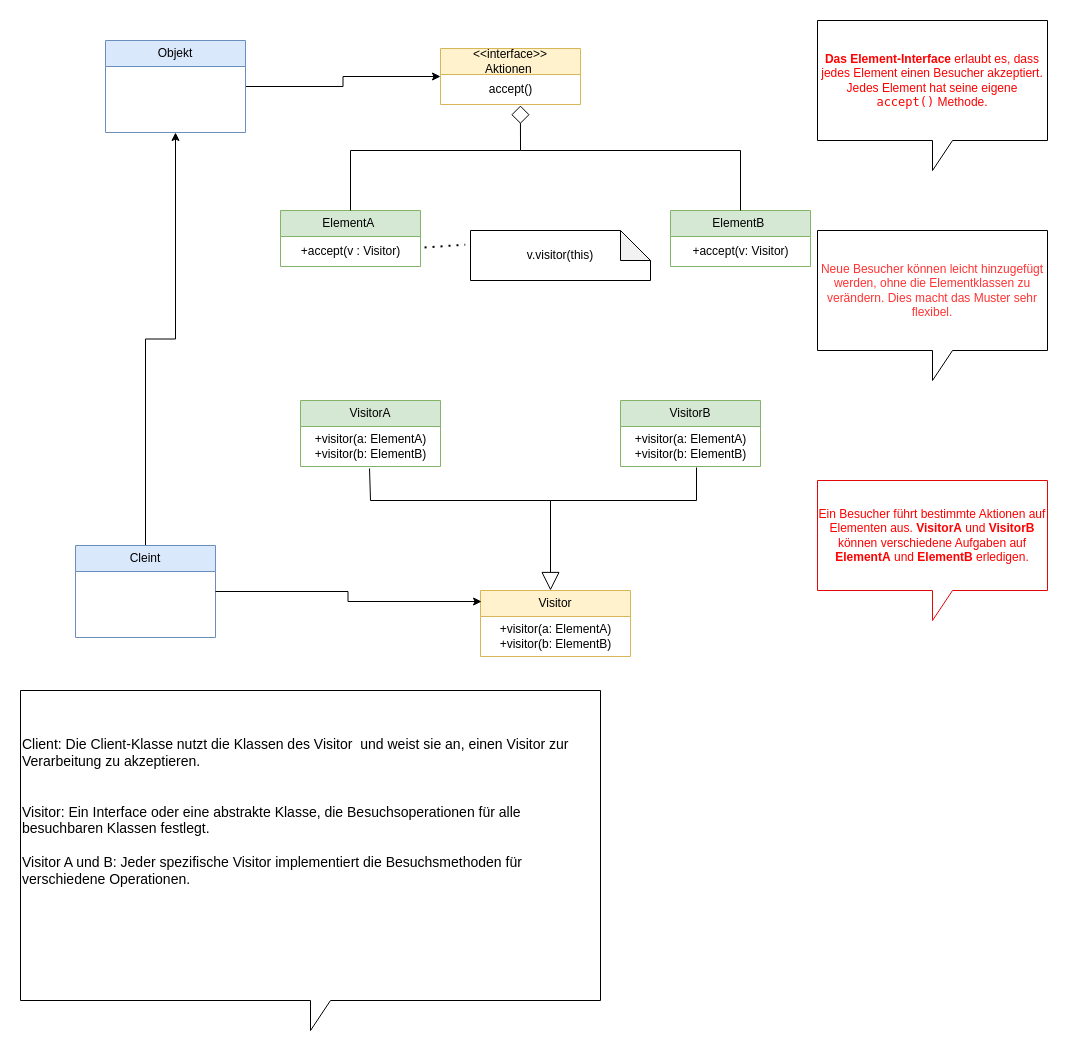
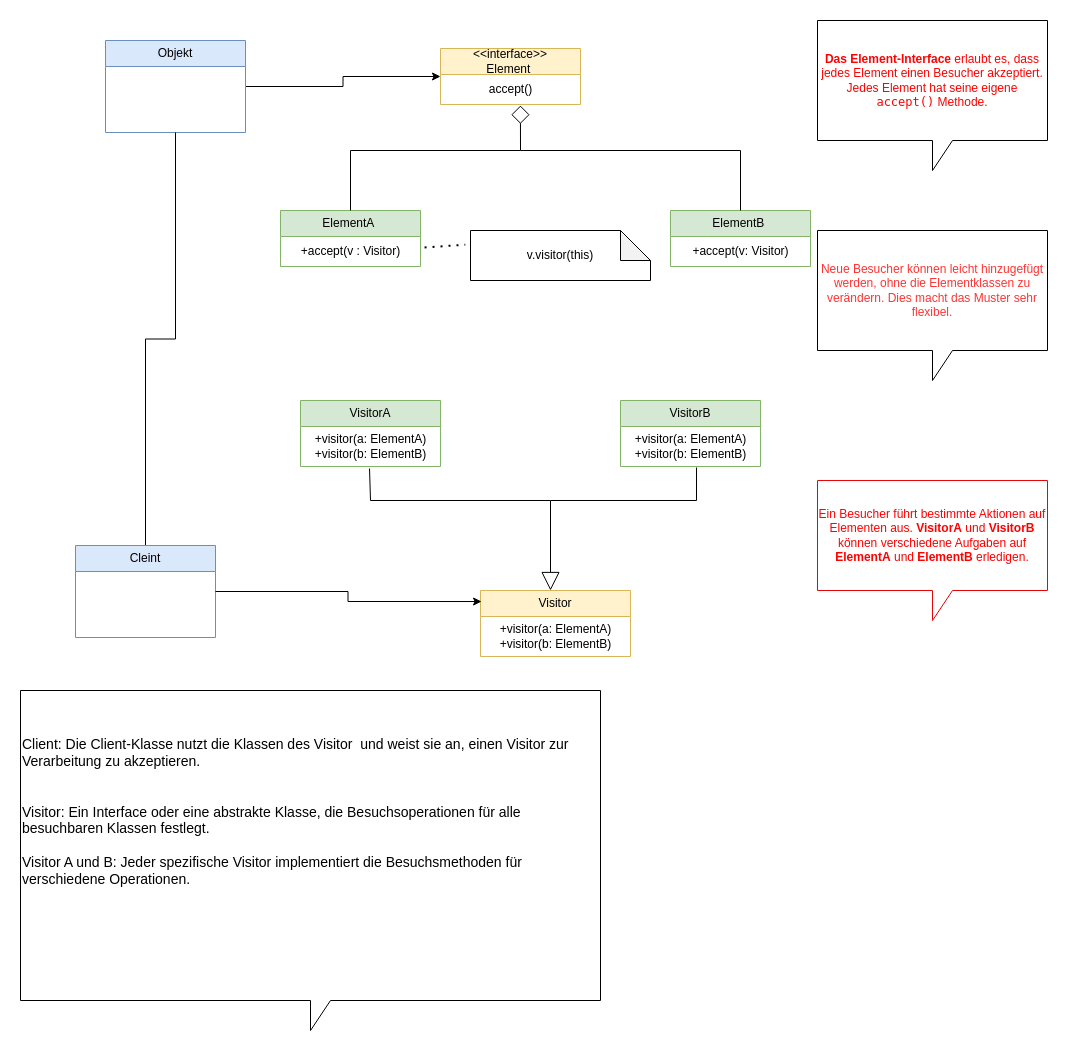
(511, 62) -> (511, 62)
(176, 141) -> (176, 138)
